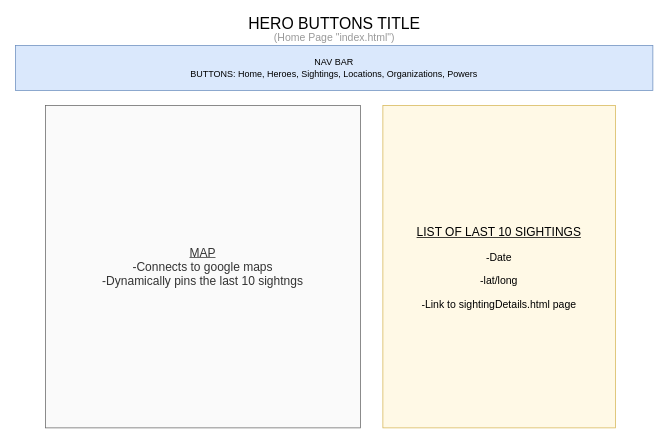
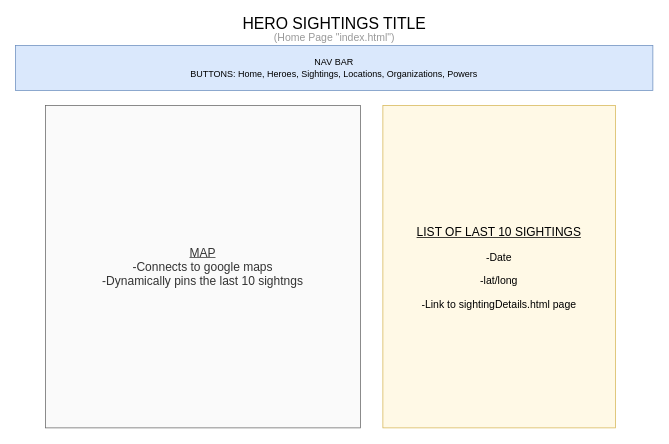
(335, 23) -> (335, 23)
